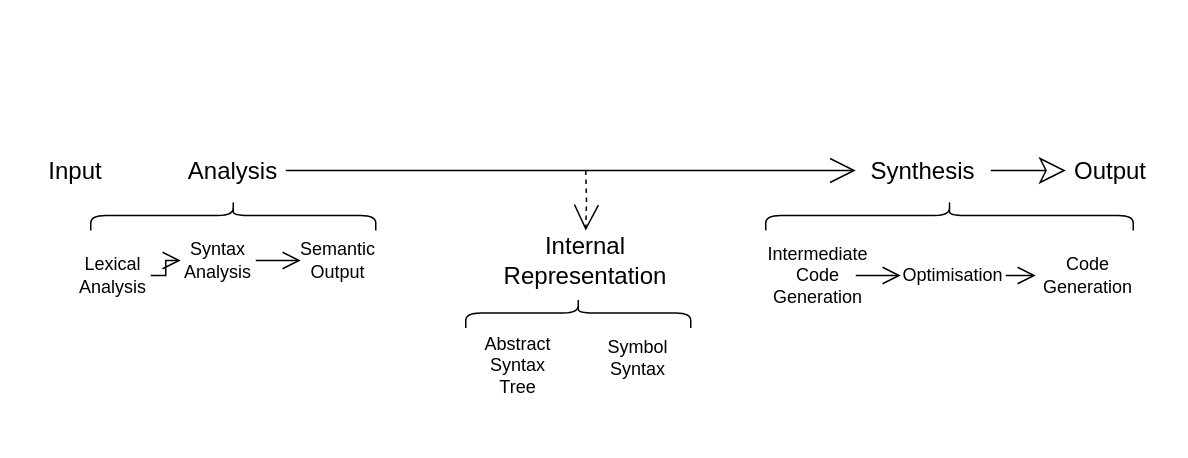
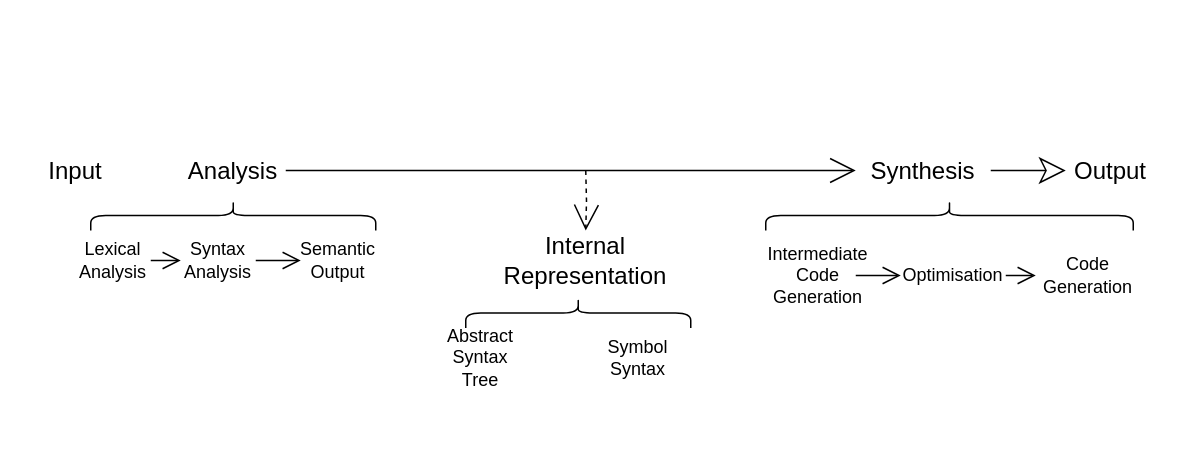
(113, 275) -> (113, 260)
(518, 365) -> (481, 358)
